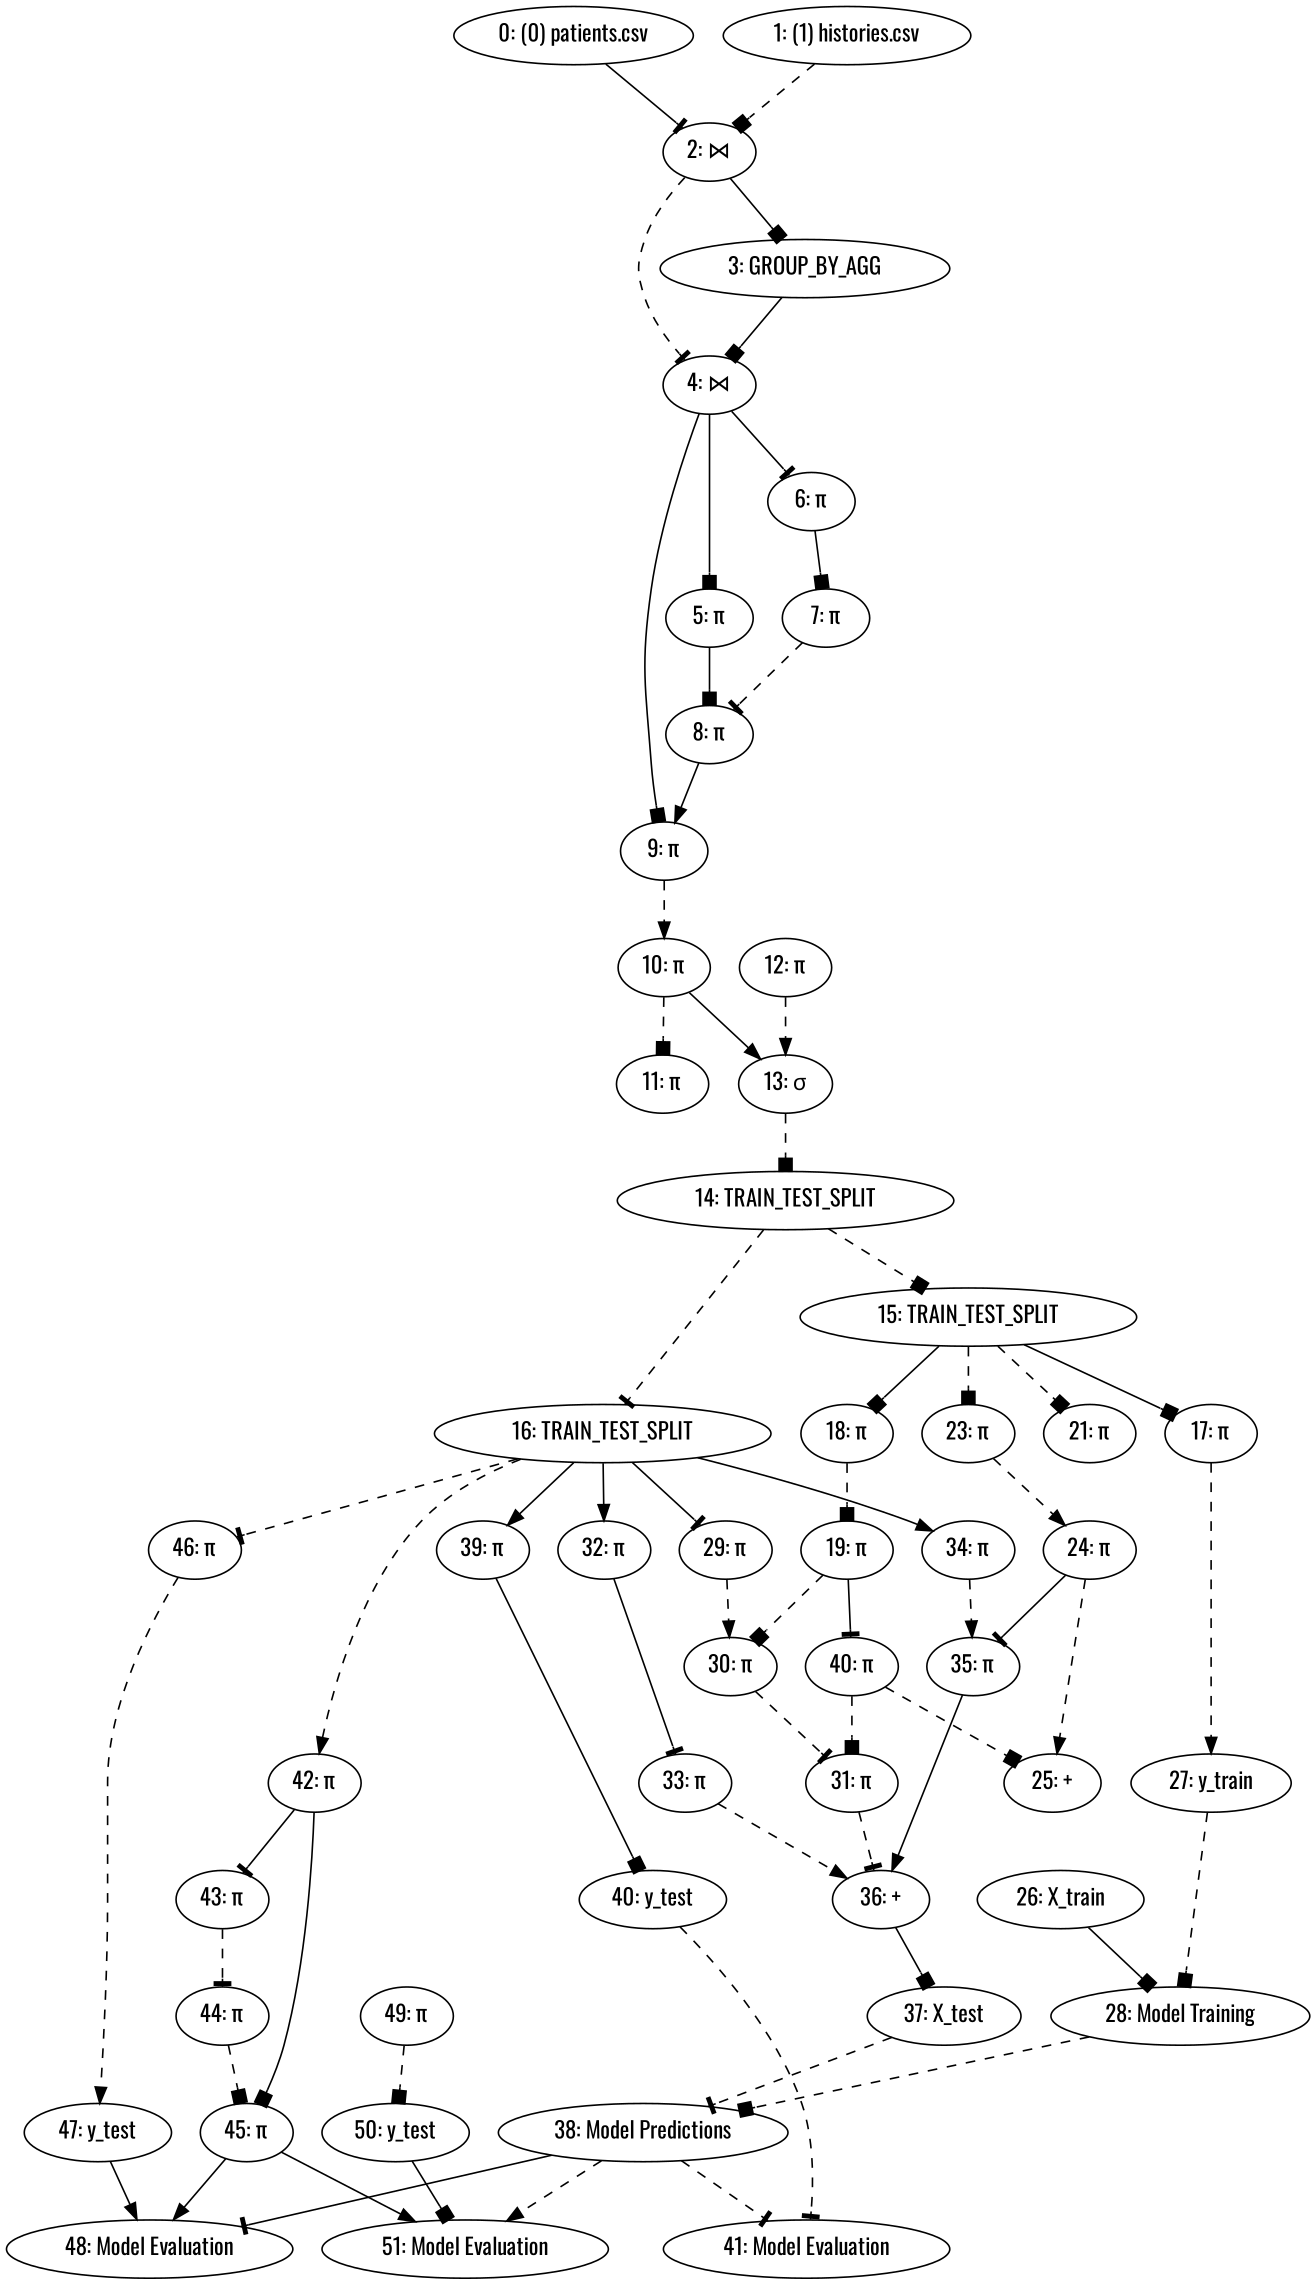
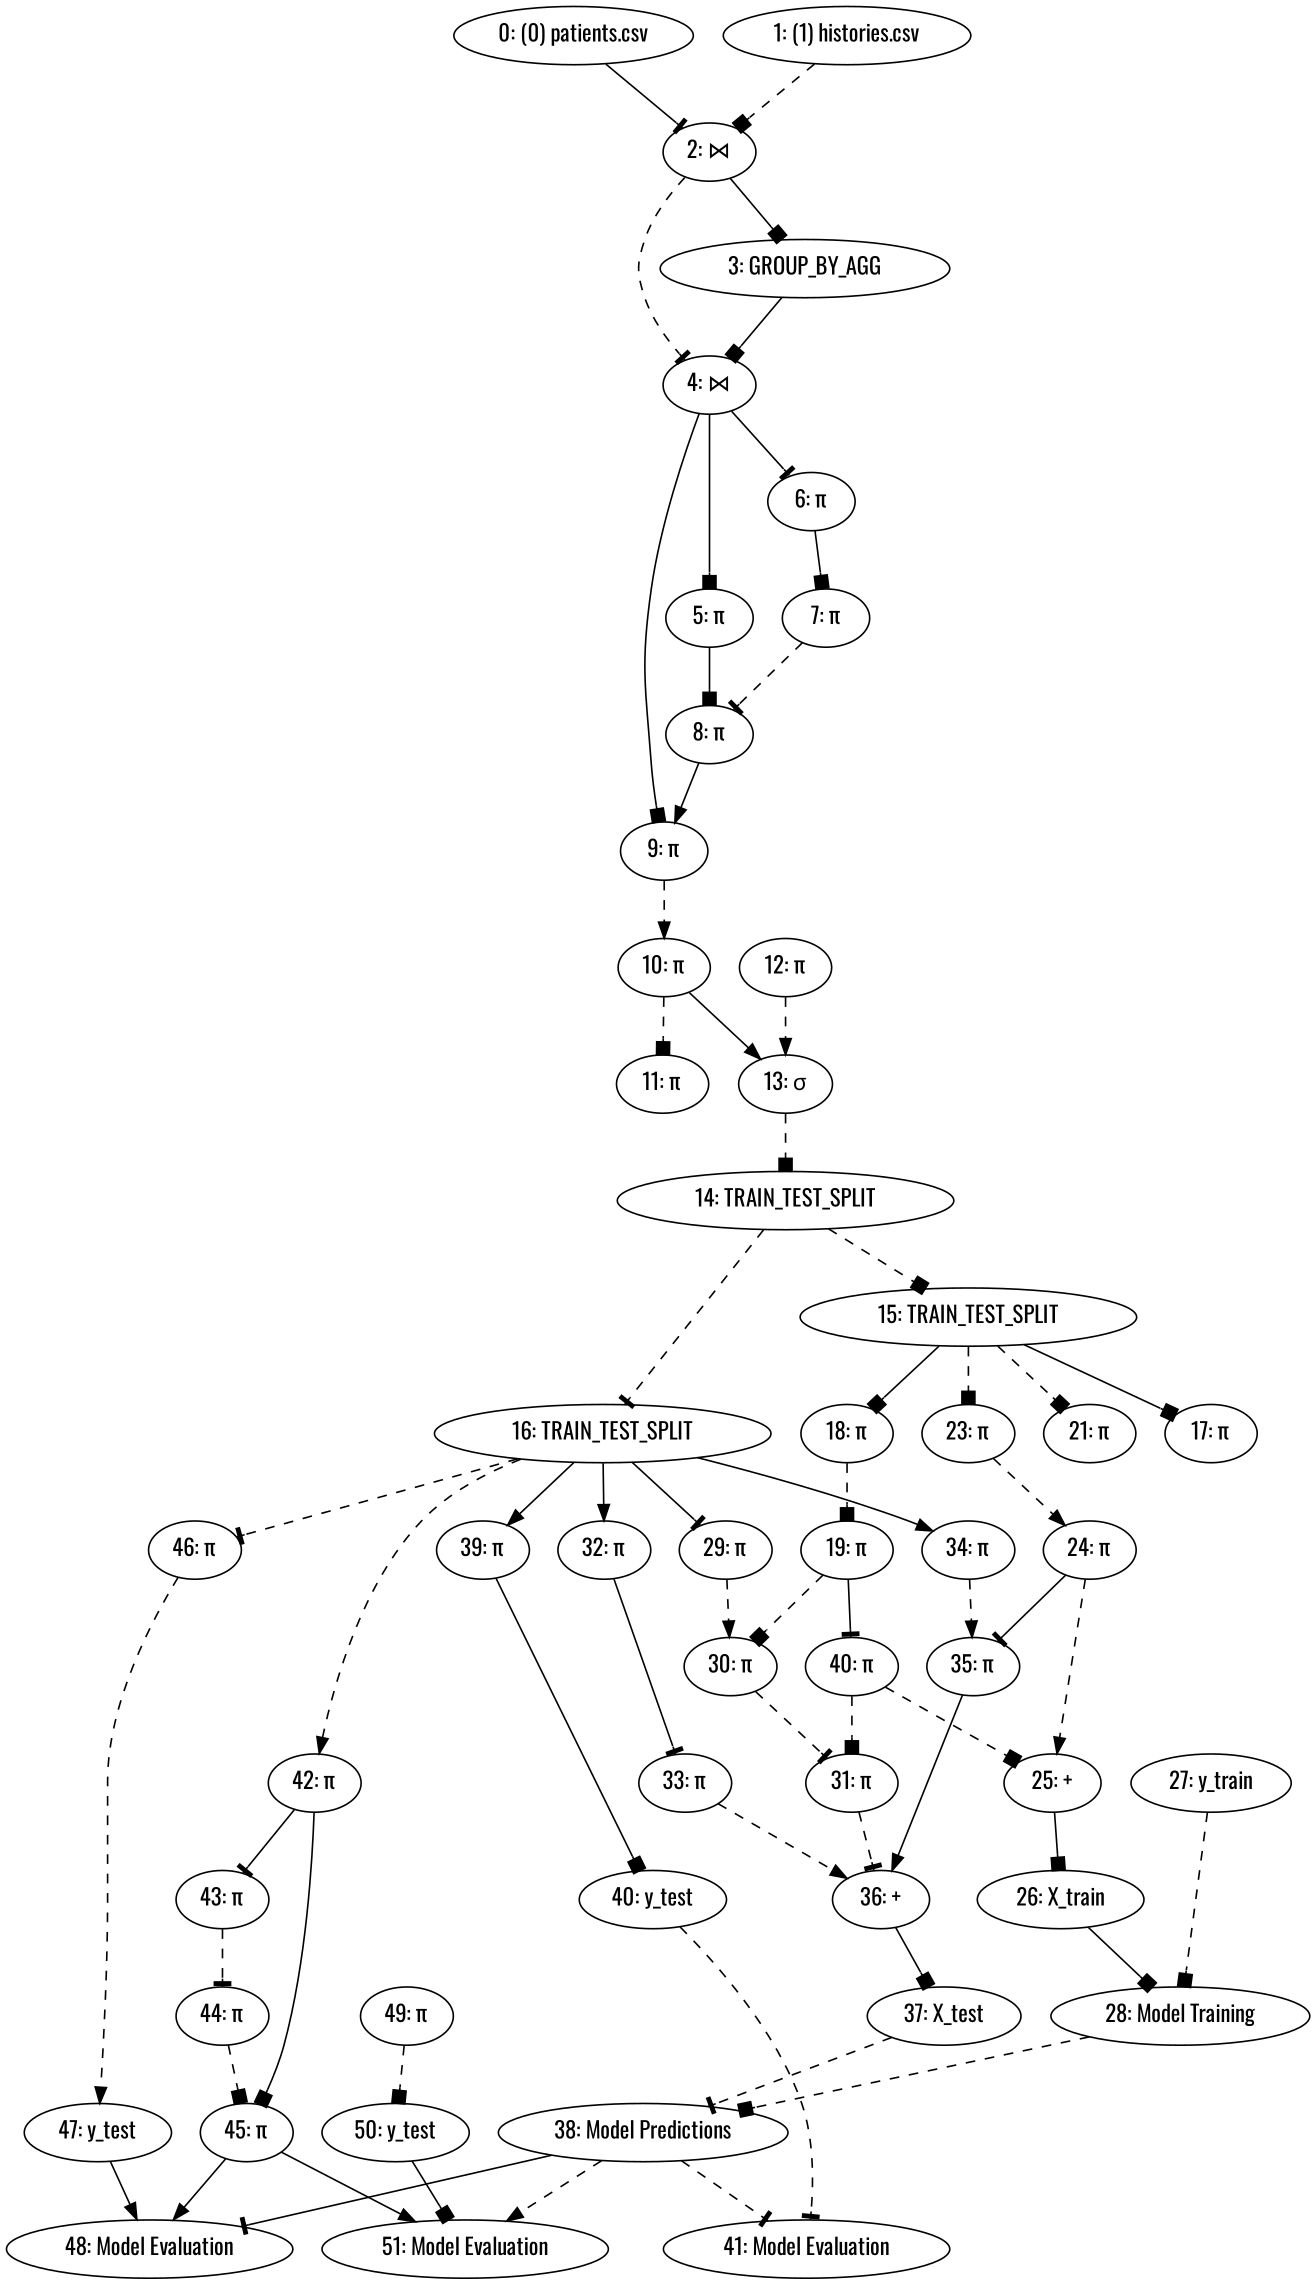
(1211, 1600) -> none
none -> (1056, 1833)
